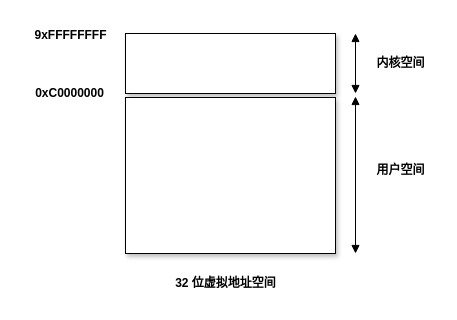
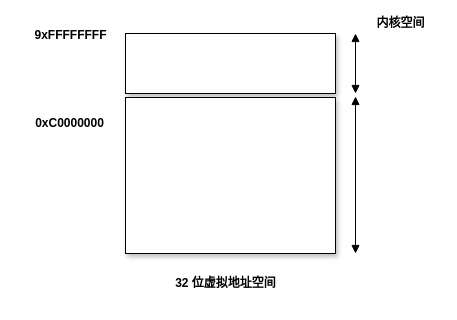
(401, 64) -> (401, 24)
(70, 94) -> (70, 124)
(401, 171) -> none
